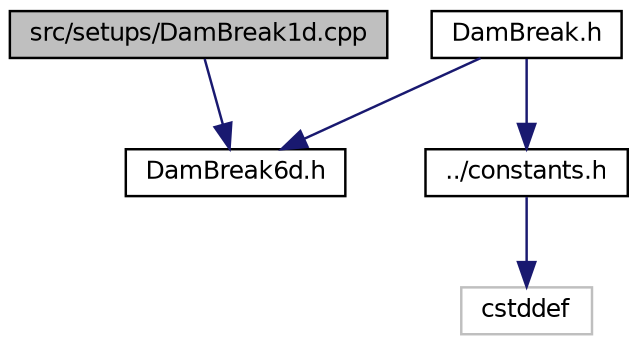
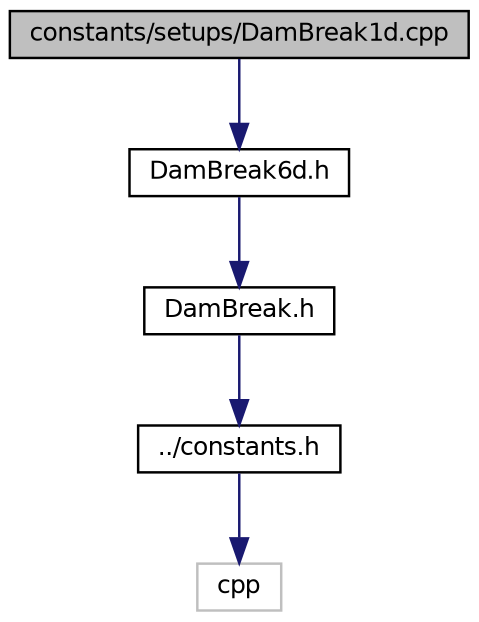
(199, 35) -> (239, 35)
(392, 98) -> (239, 229)
(527, 311) -> (239, 587)
